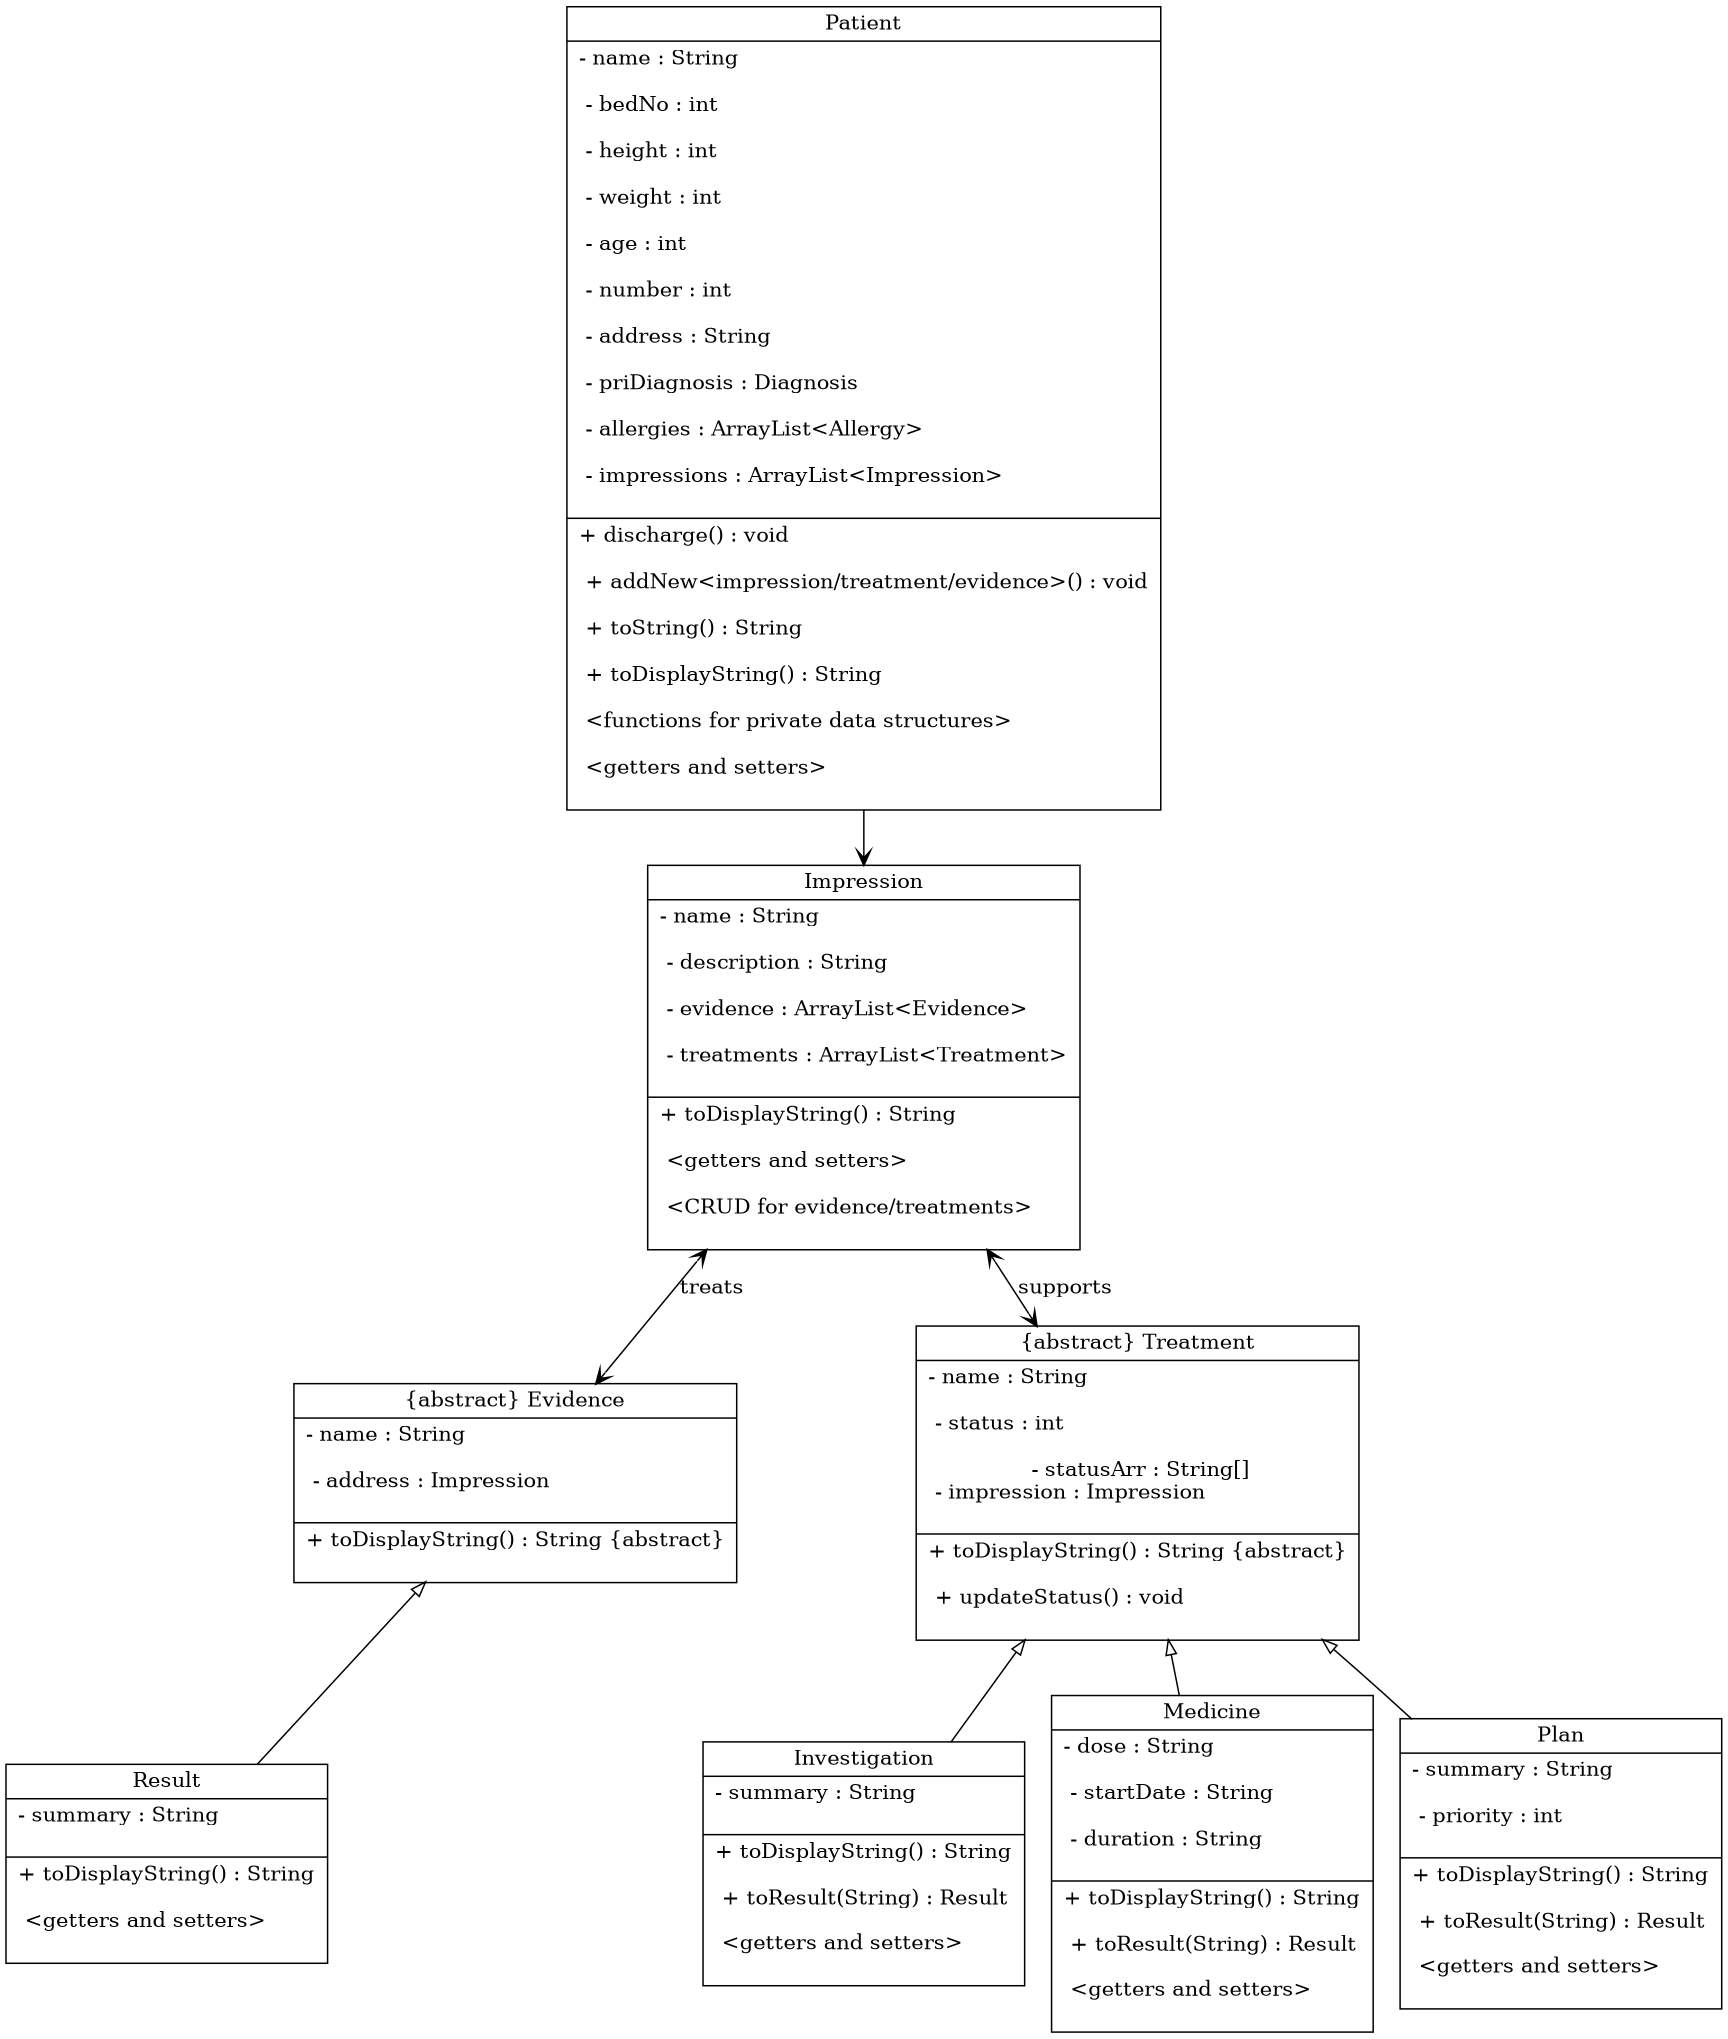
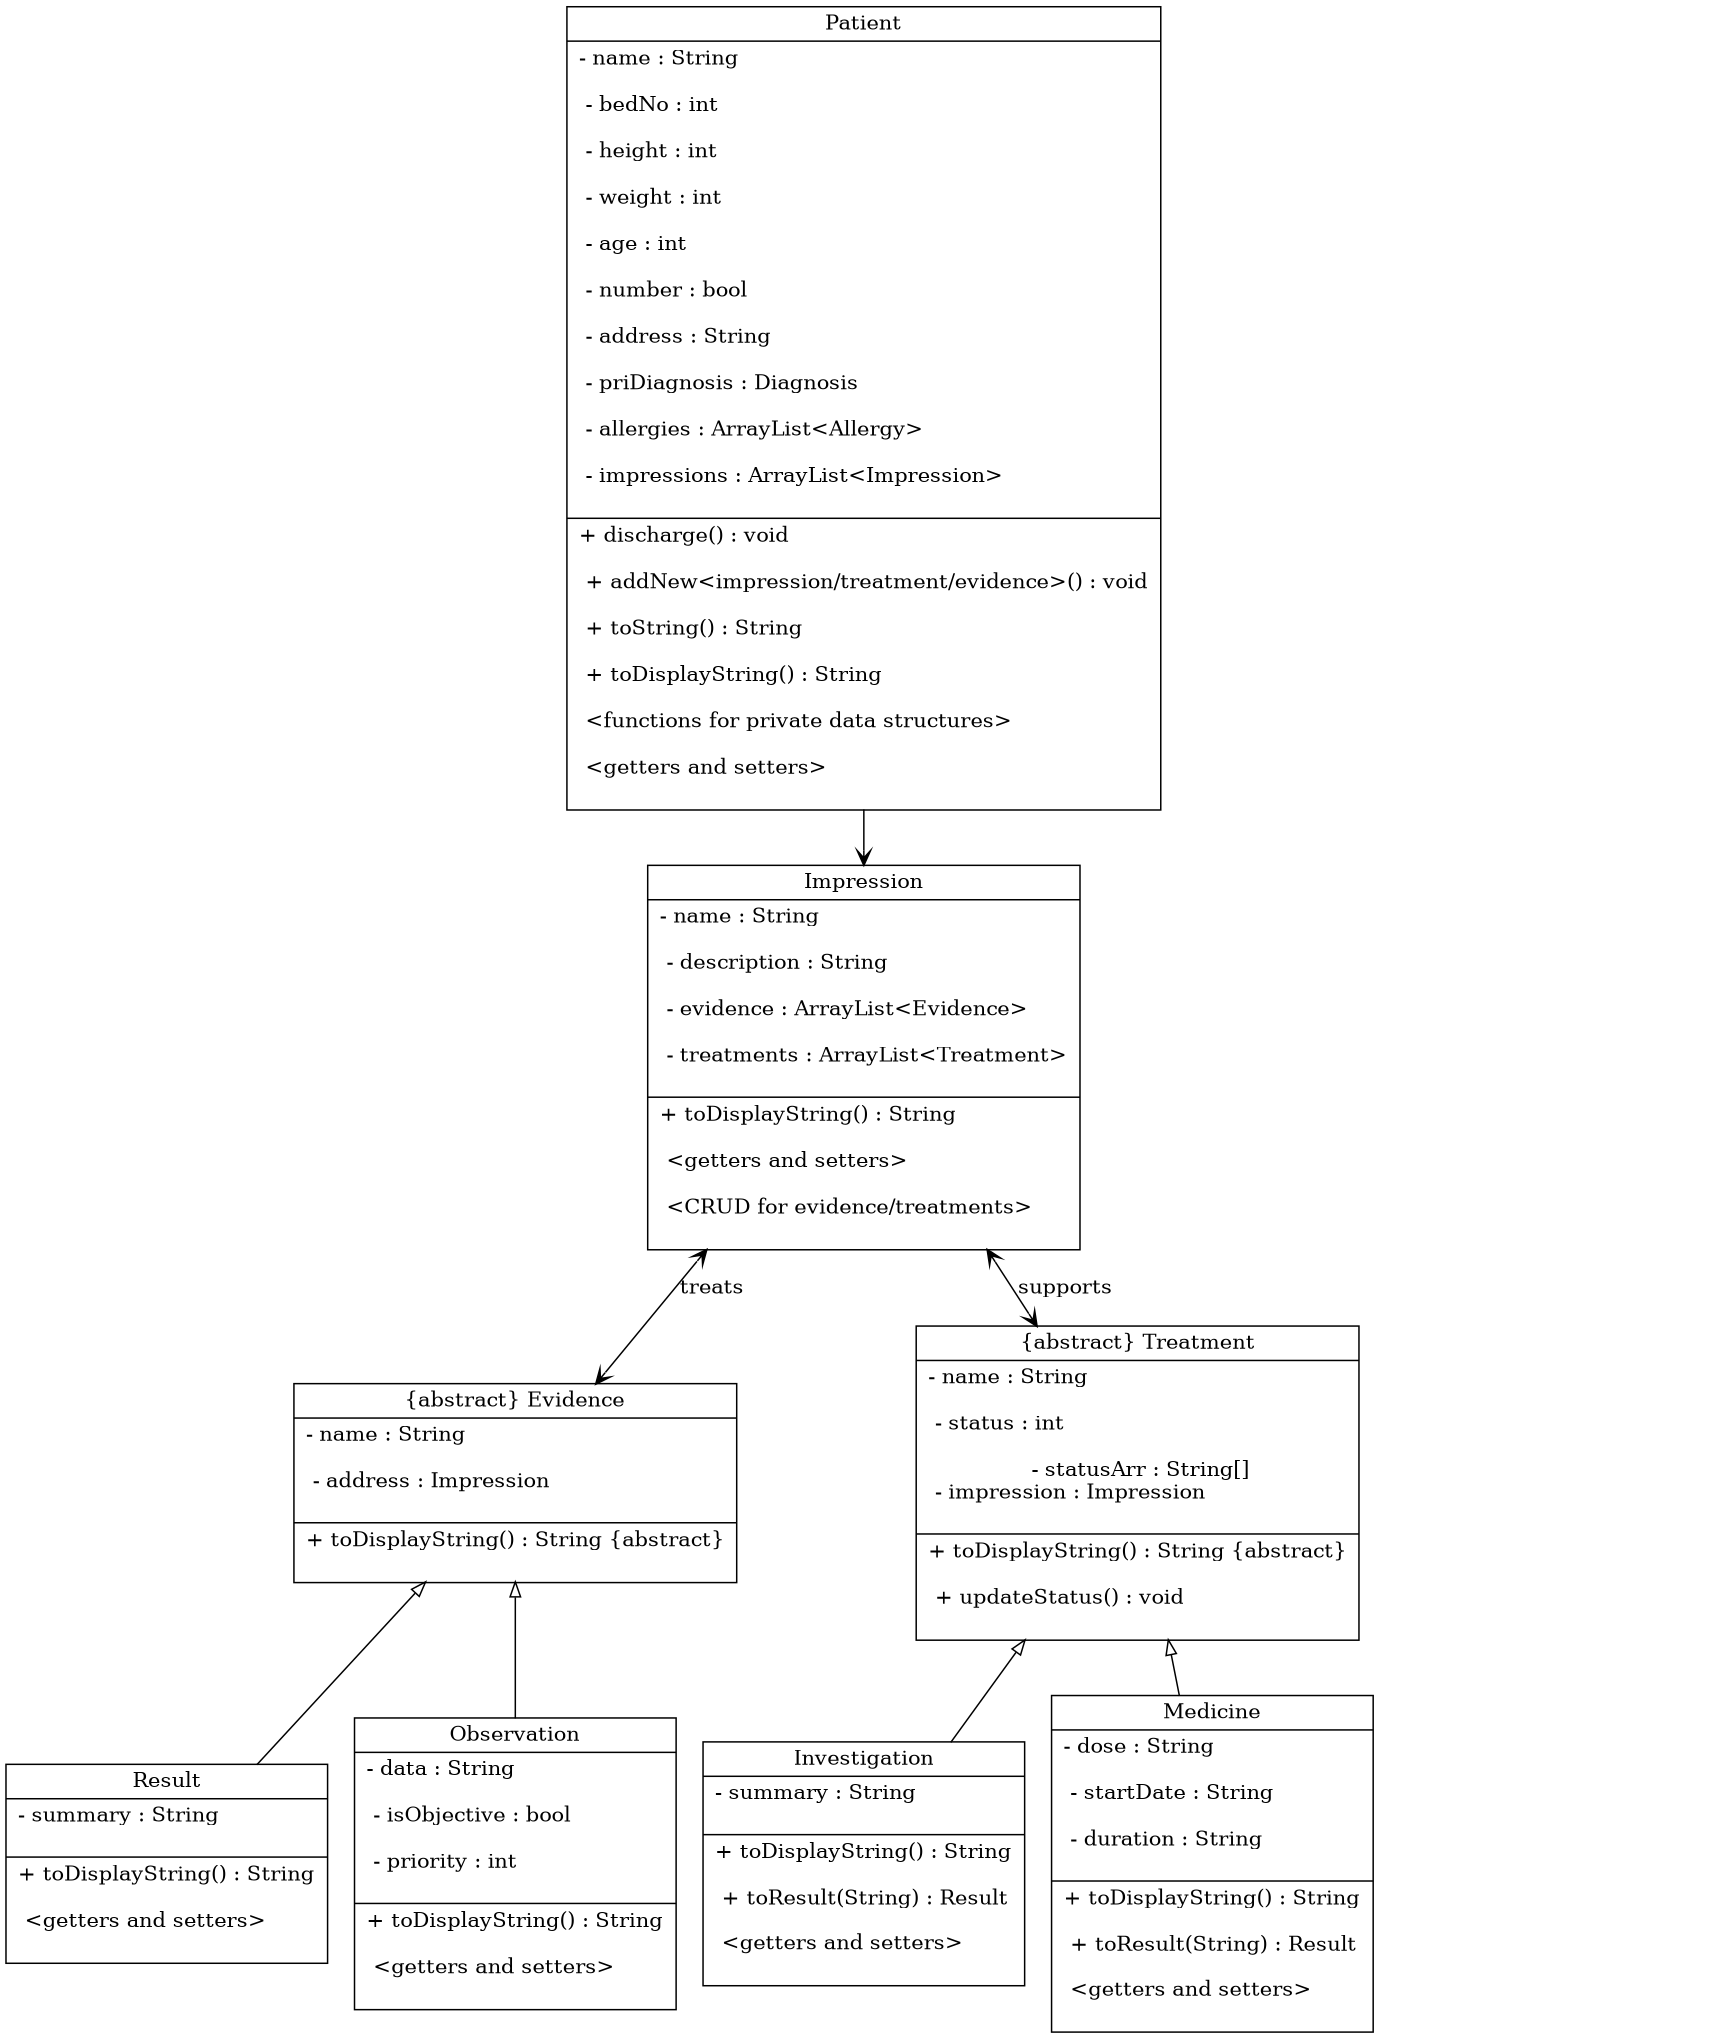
(656, 290) -> (663, 290)
none -> (515, 1864)
(1561, 1864) -> none
